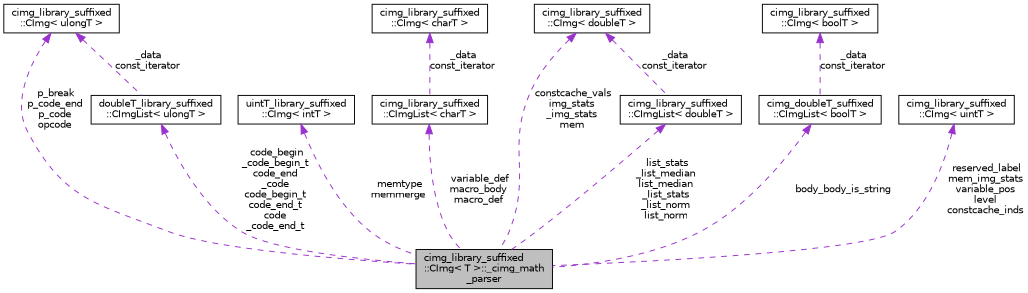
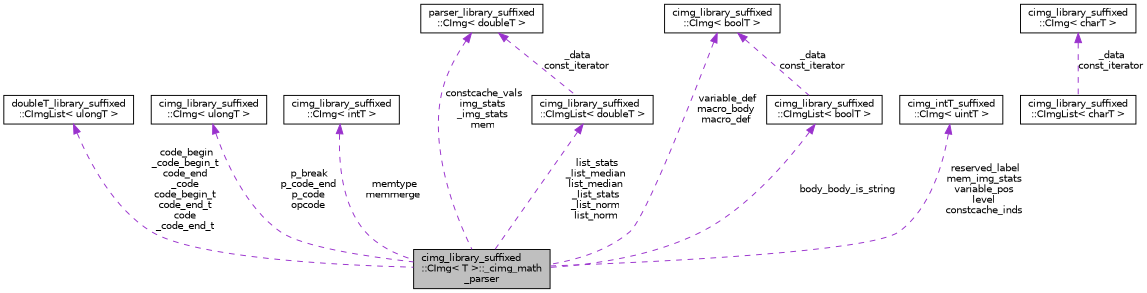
(592, 19) -> (482, 19)
(112, 68) -> none
(296, 110) -> (342, 110)
(820, 110) -> (824, 110)
(957, 110) -> (951, 110)
(435, 195) -> (658, 179)
